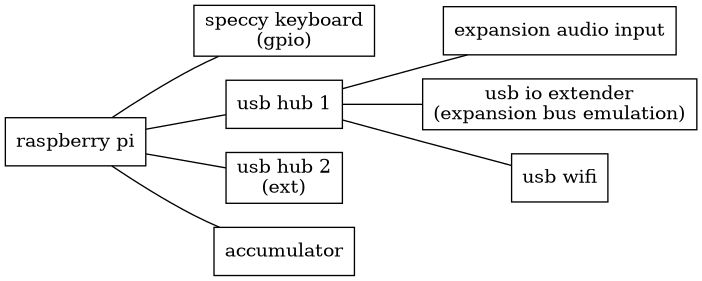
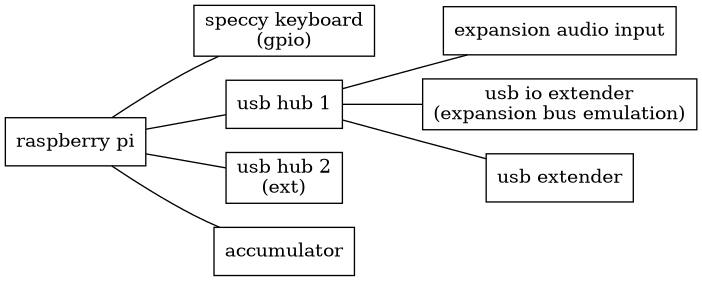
(560, 178) -> (560, 178)
